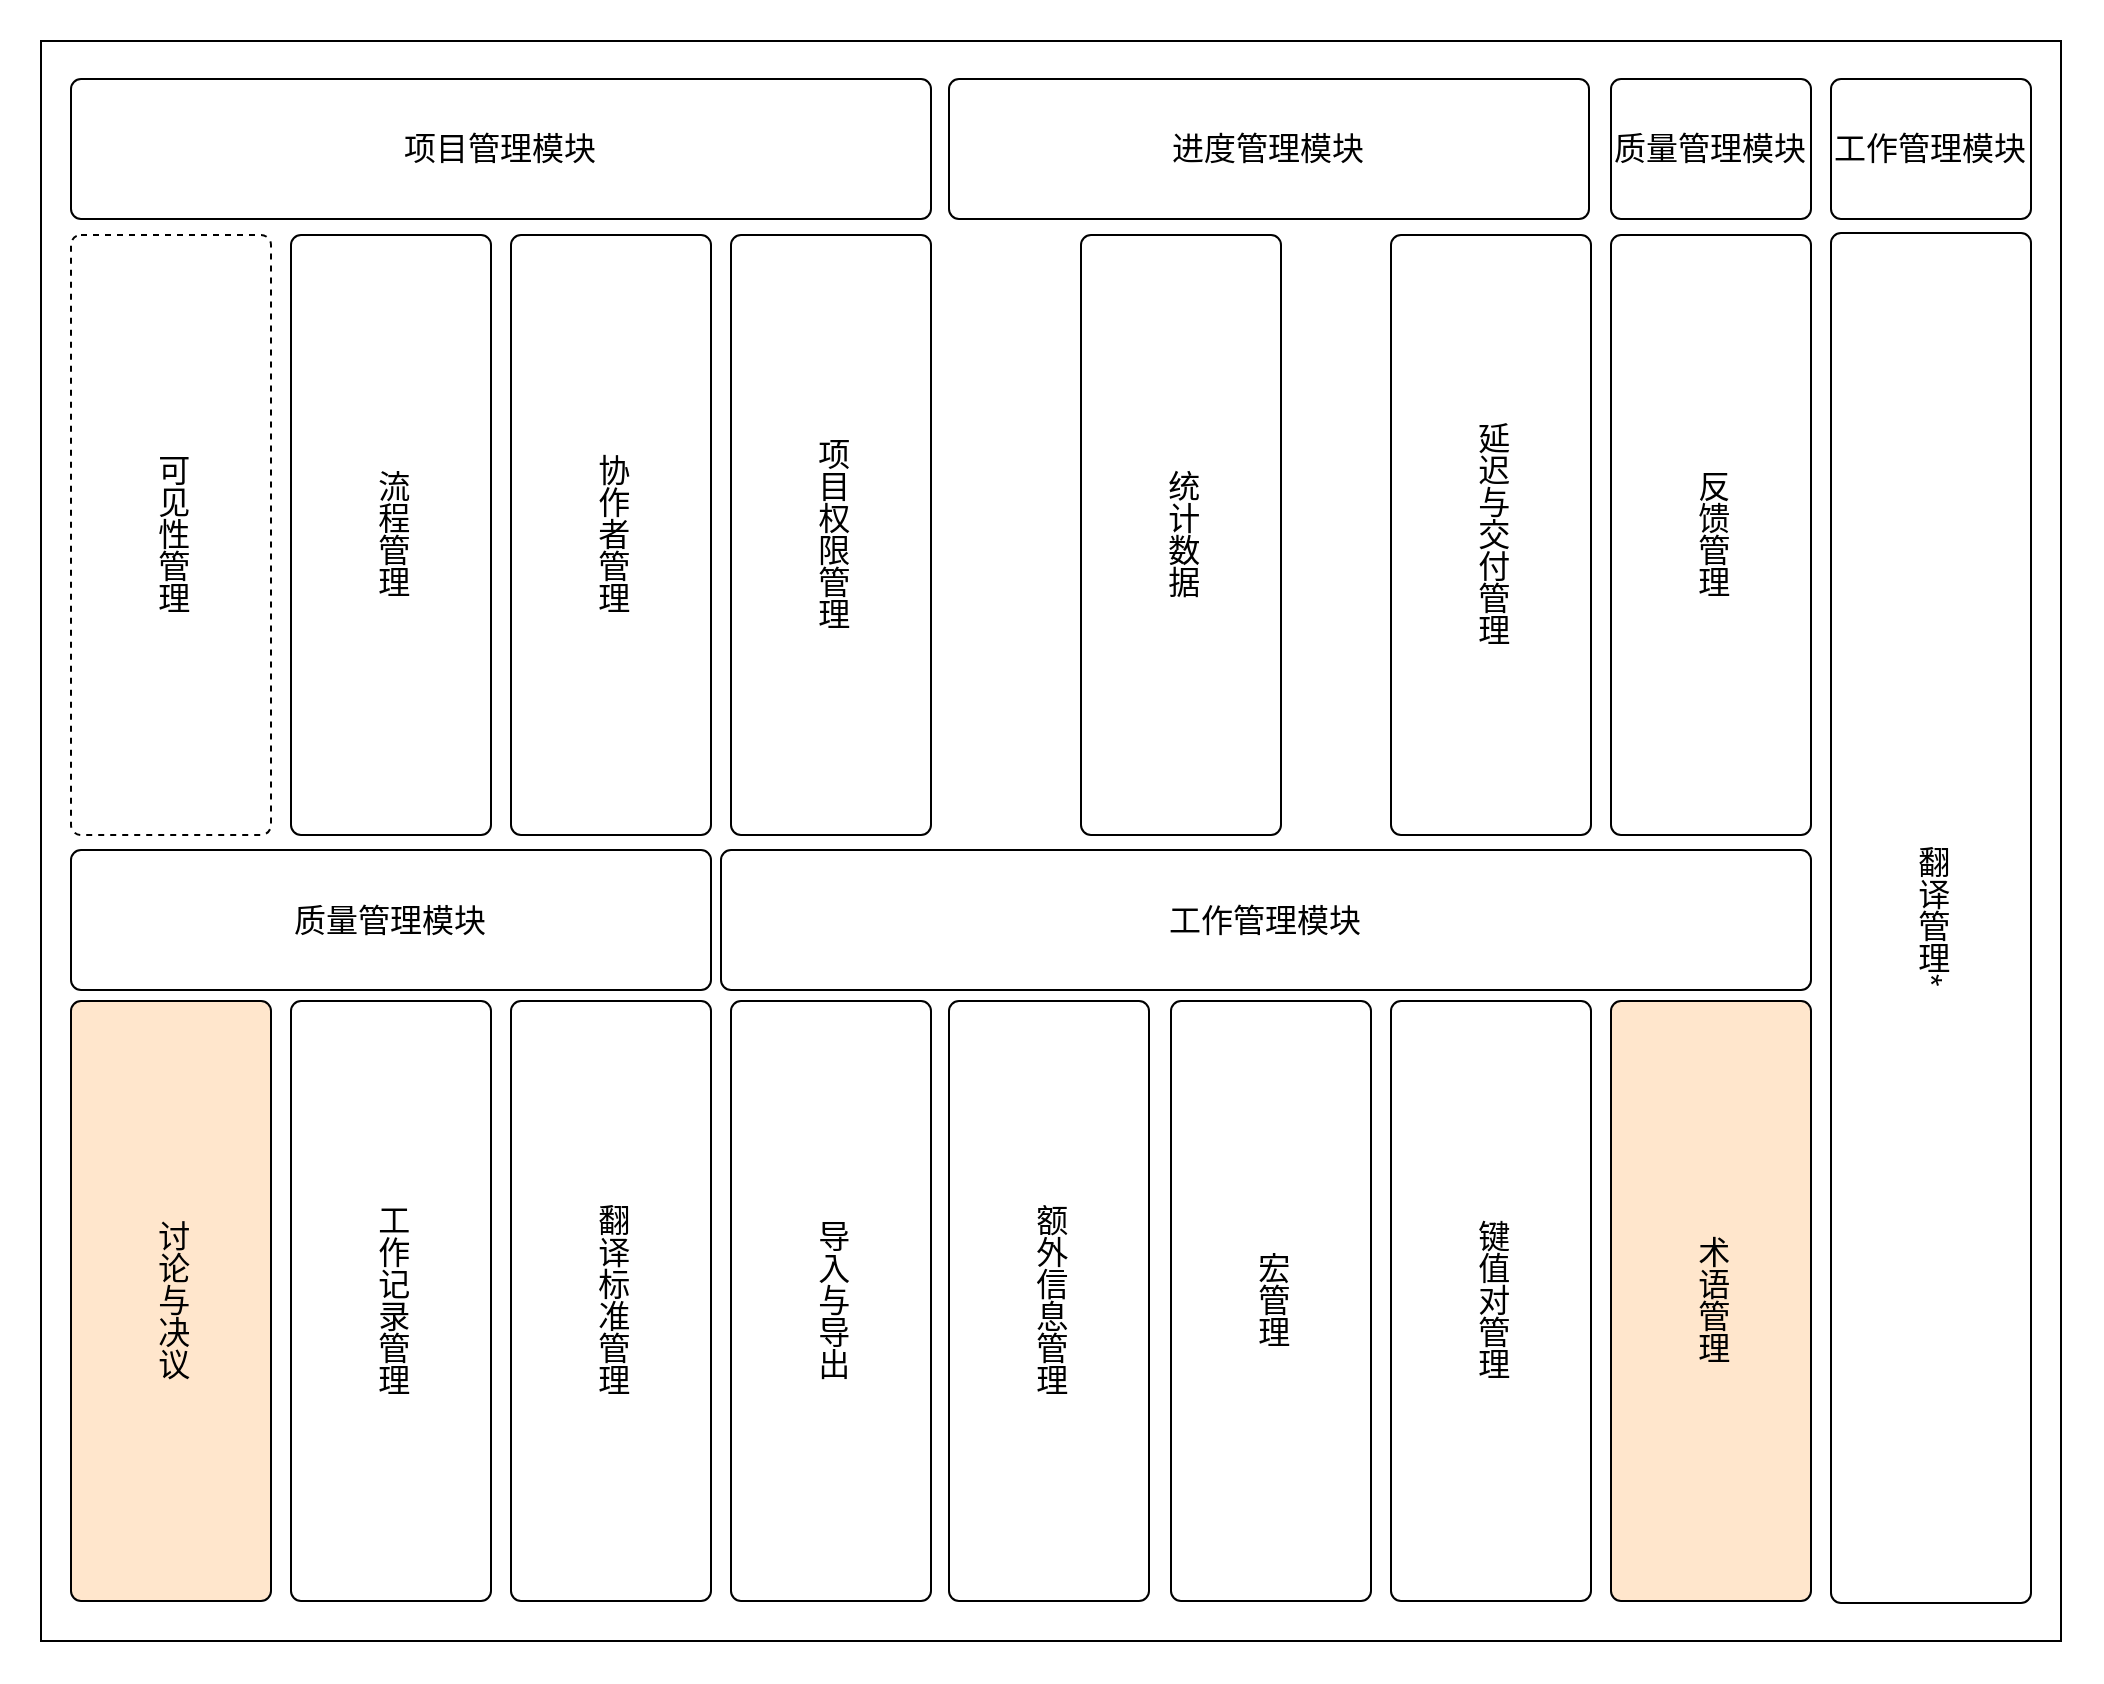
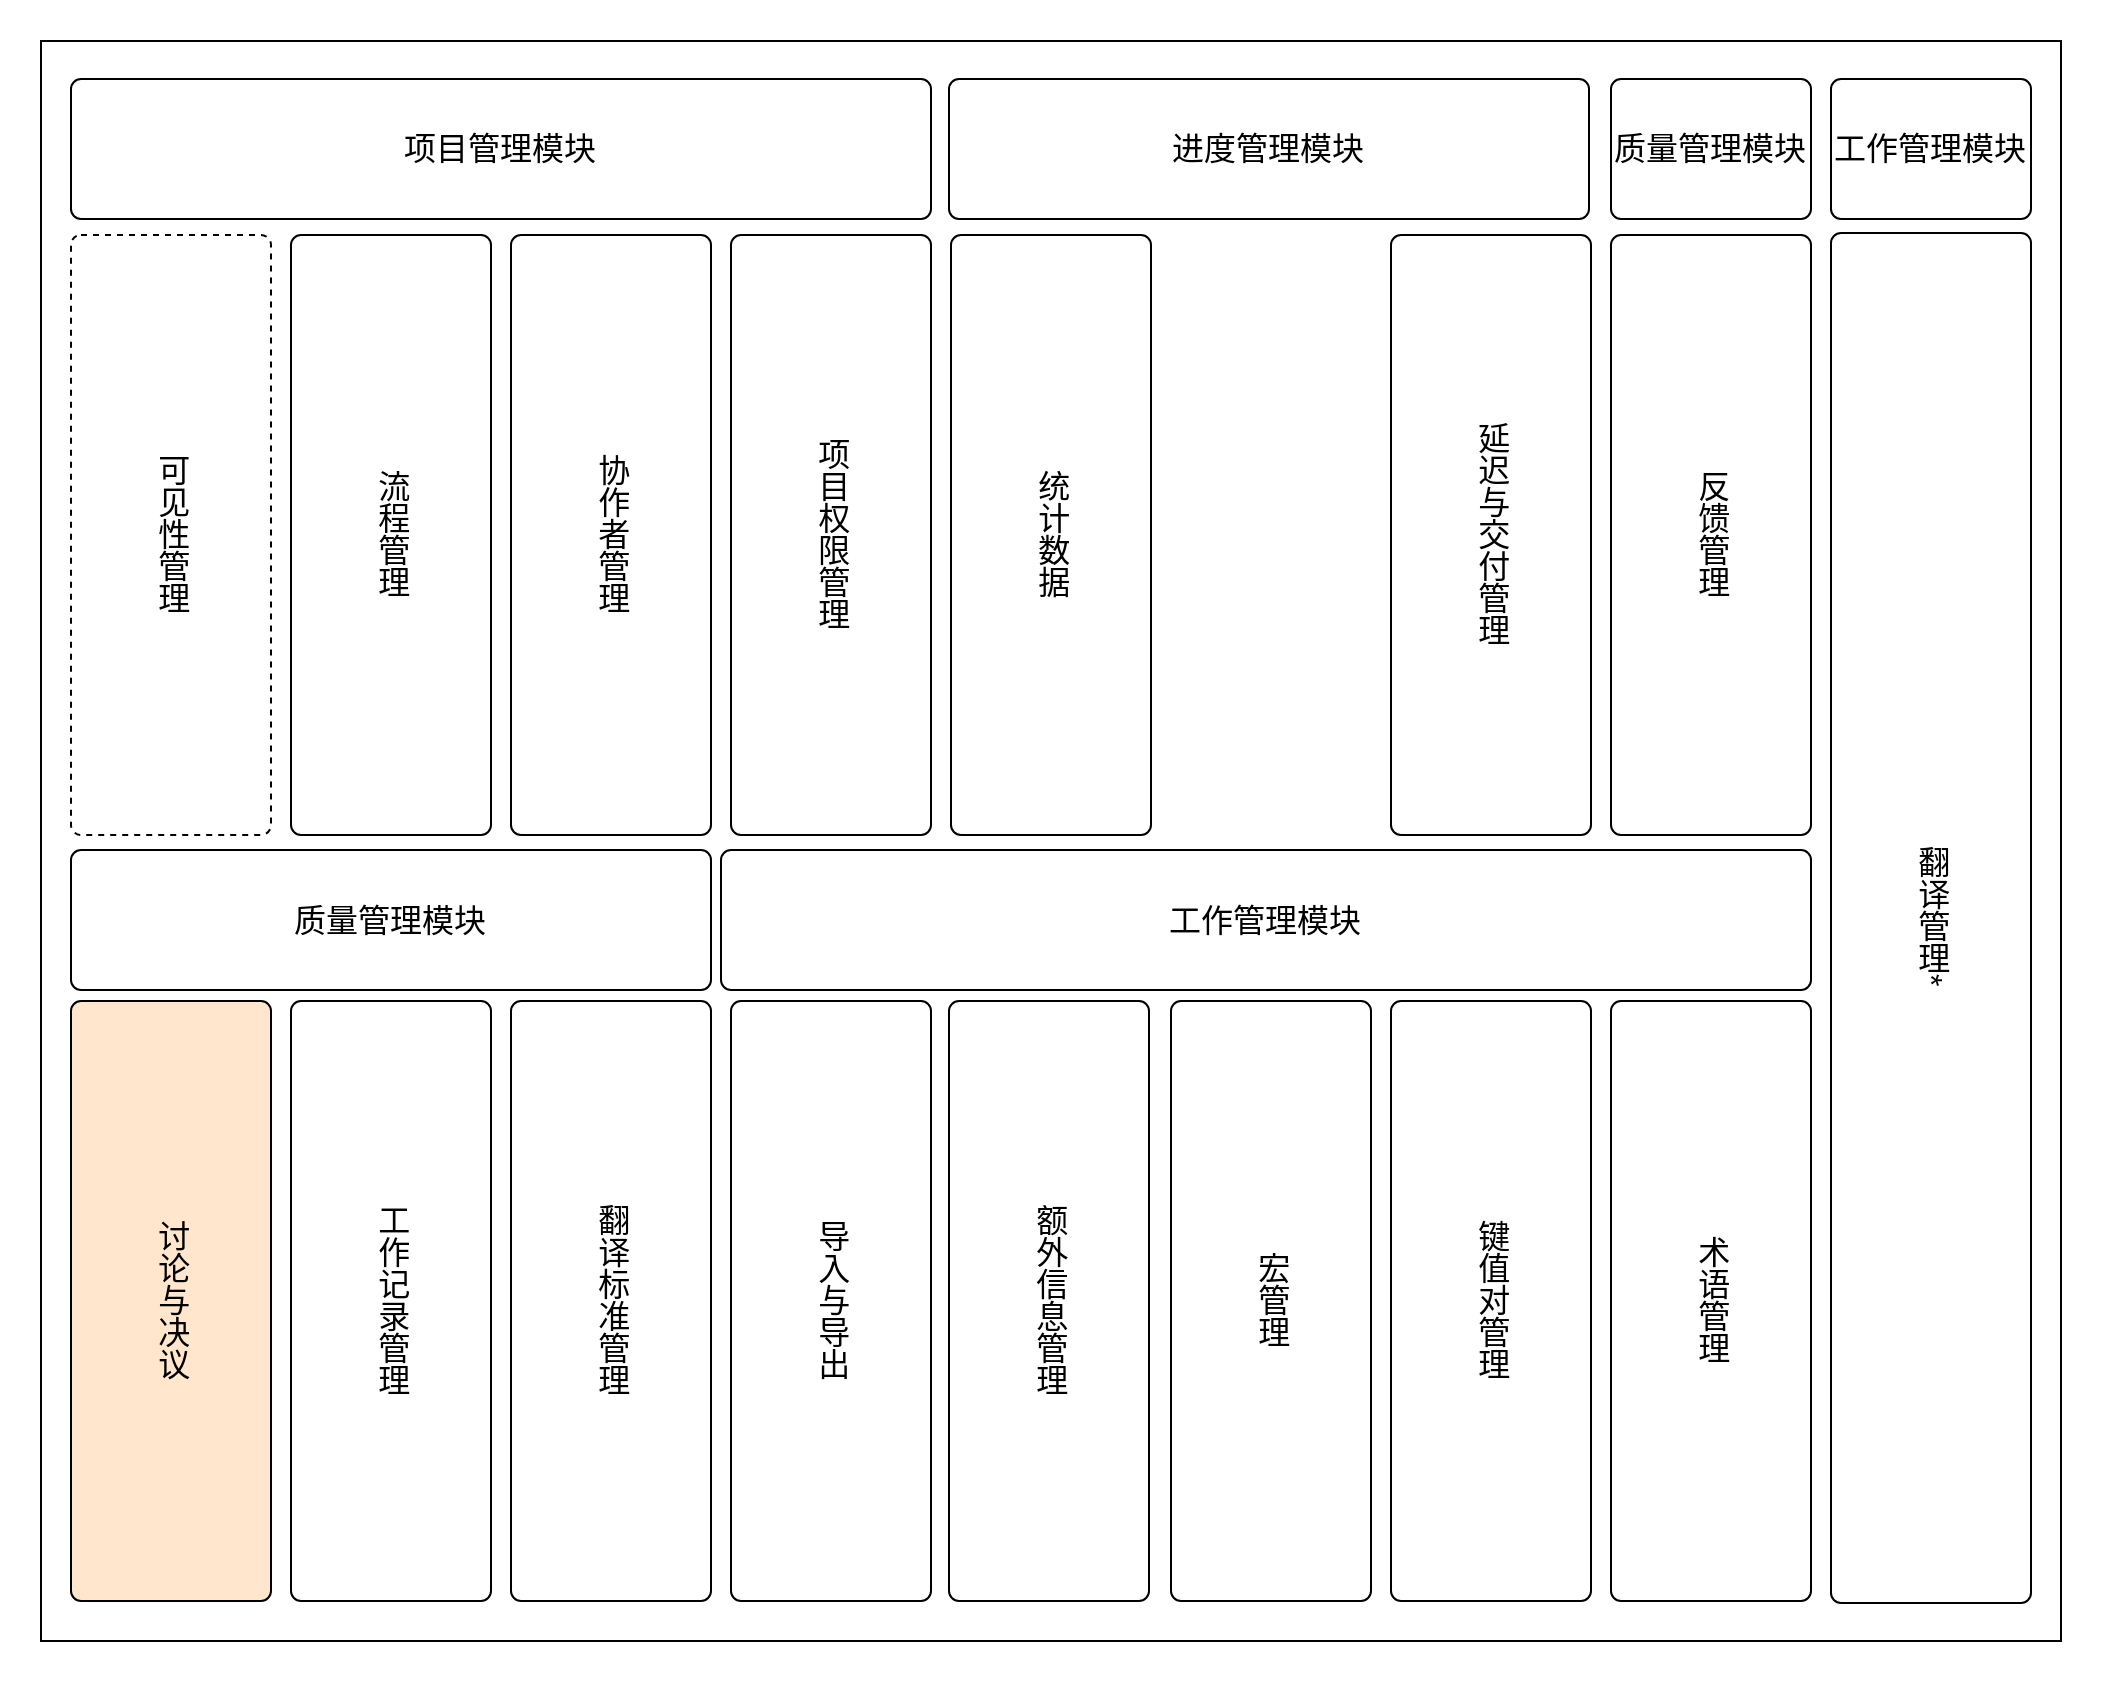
(1181, 535) -> (1051, 535)
(1711, 1301) -> (1711, 1301)
